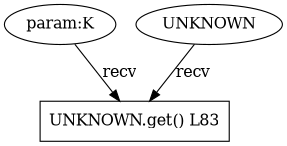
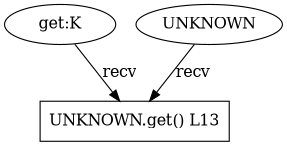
(60, 24) -> (60, 24)
(135, 121) -> (135, 121)
